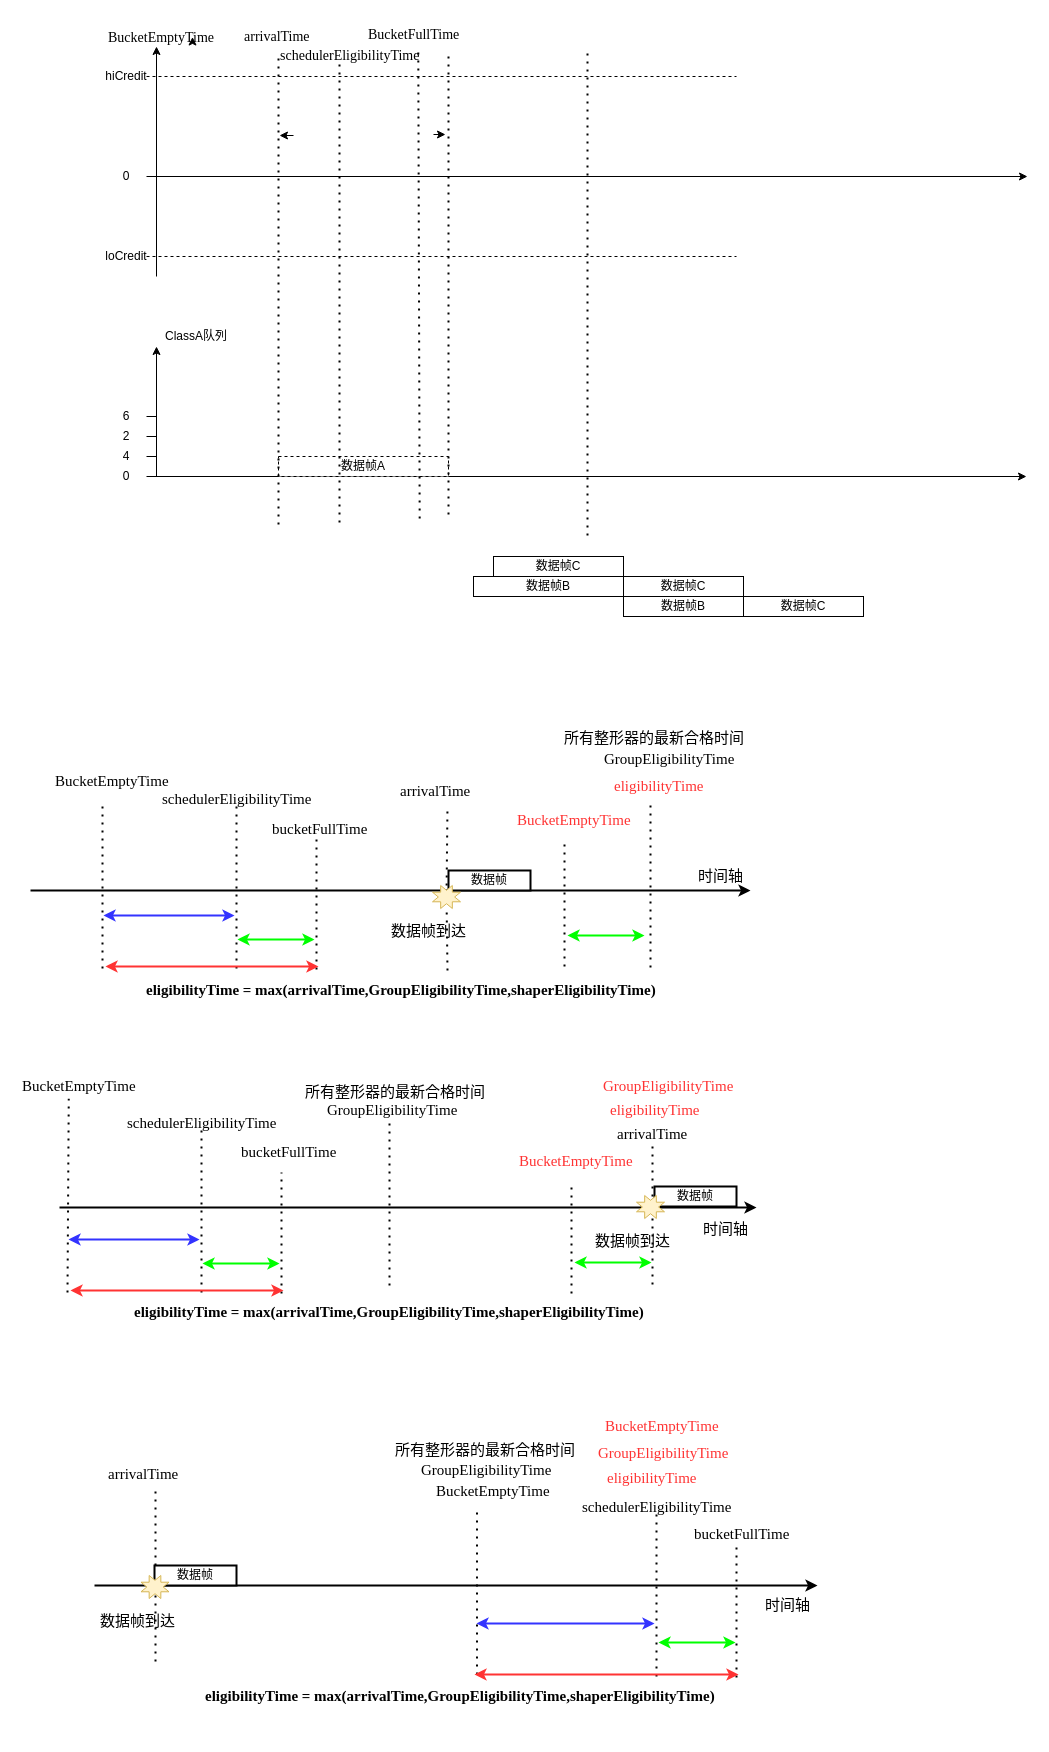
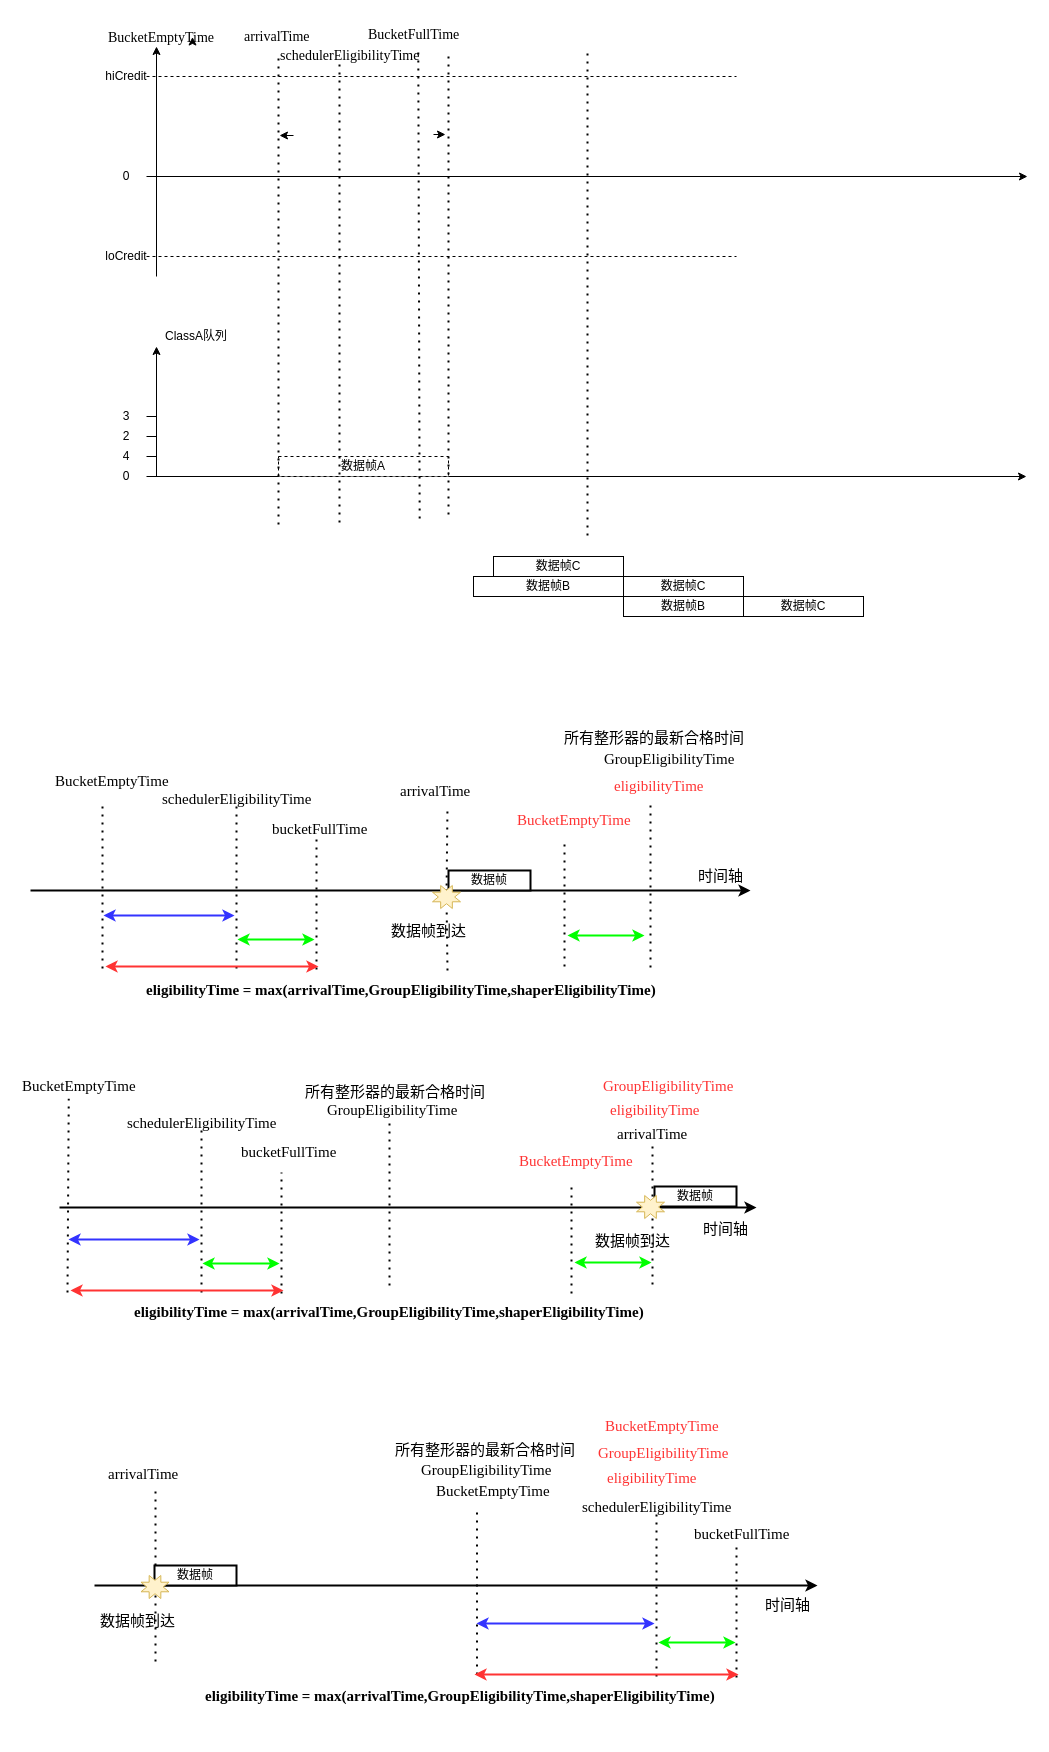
(127, 417) -> (127, 417)
